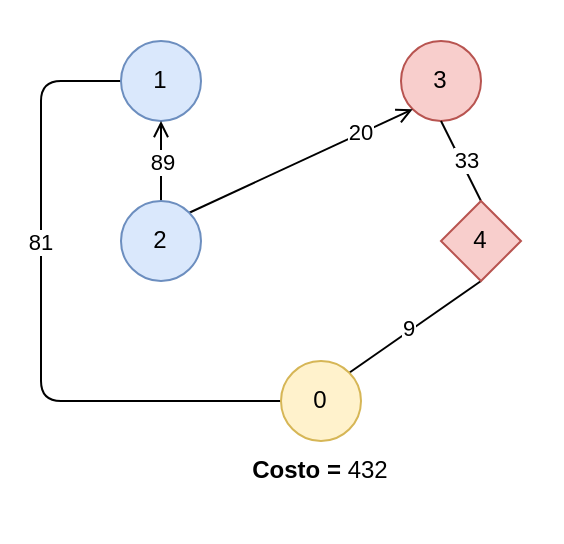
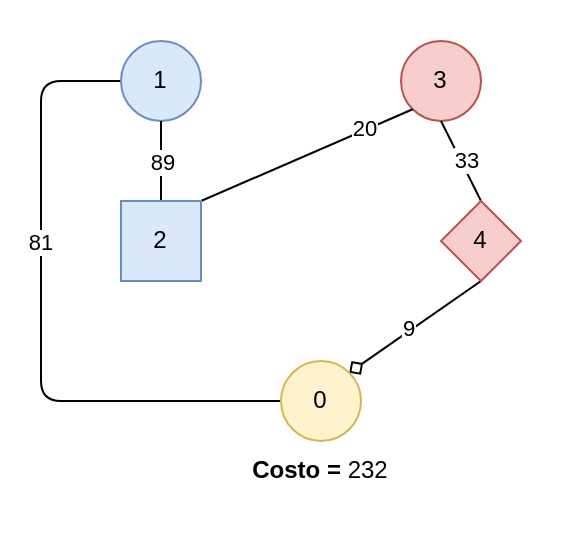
(161, 129) -> (161, 127)
(299, 162) -> (306, 156)
(161, 241) -> (161, 241)
(357, 368) -> (363, 363)
(321, 471) -> (321, 471)
